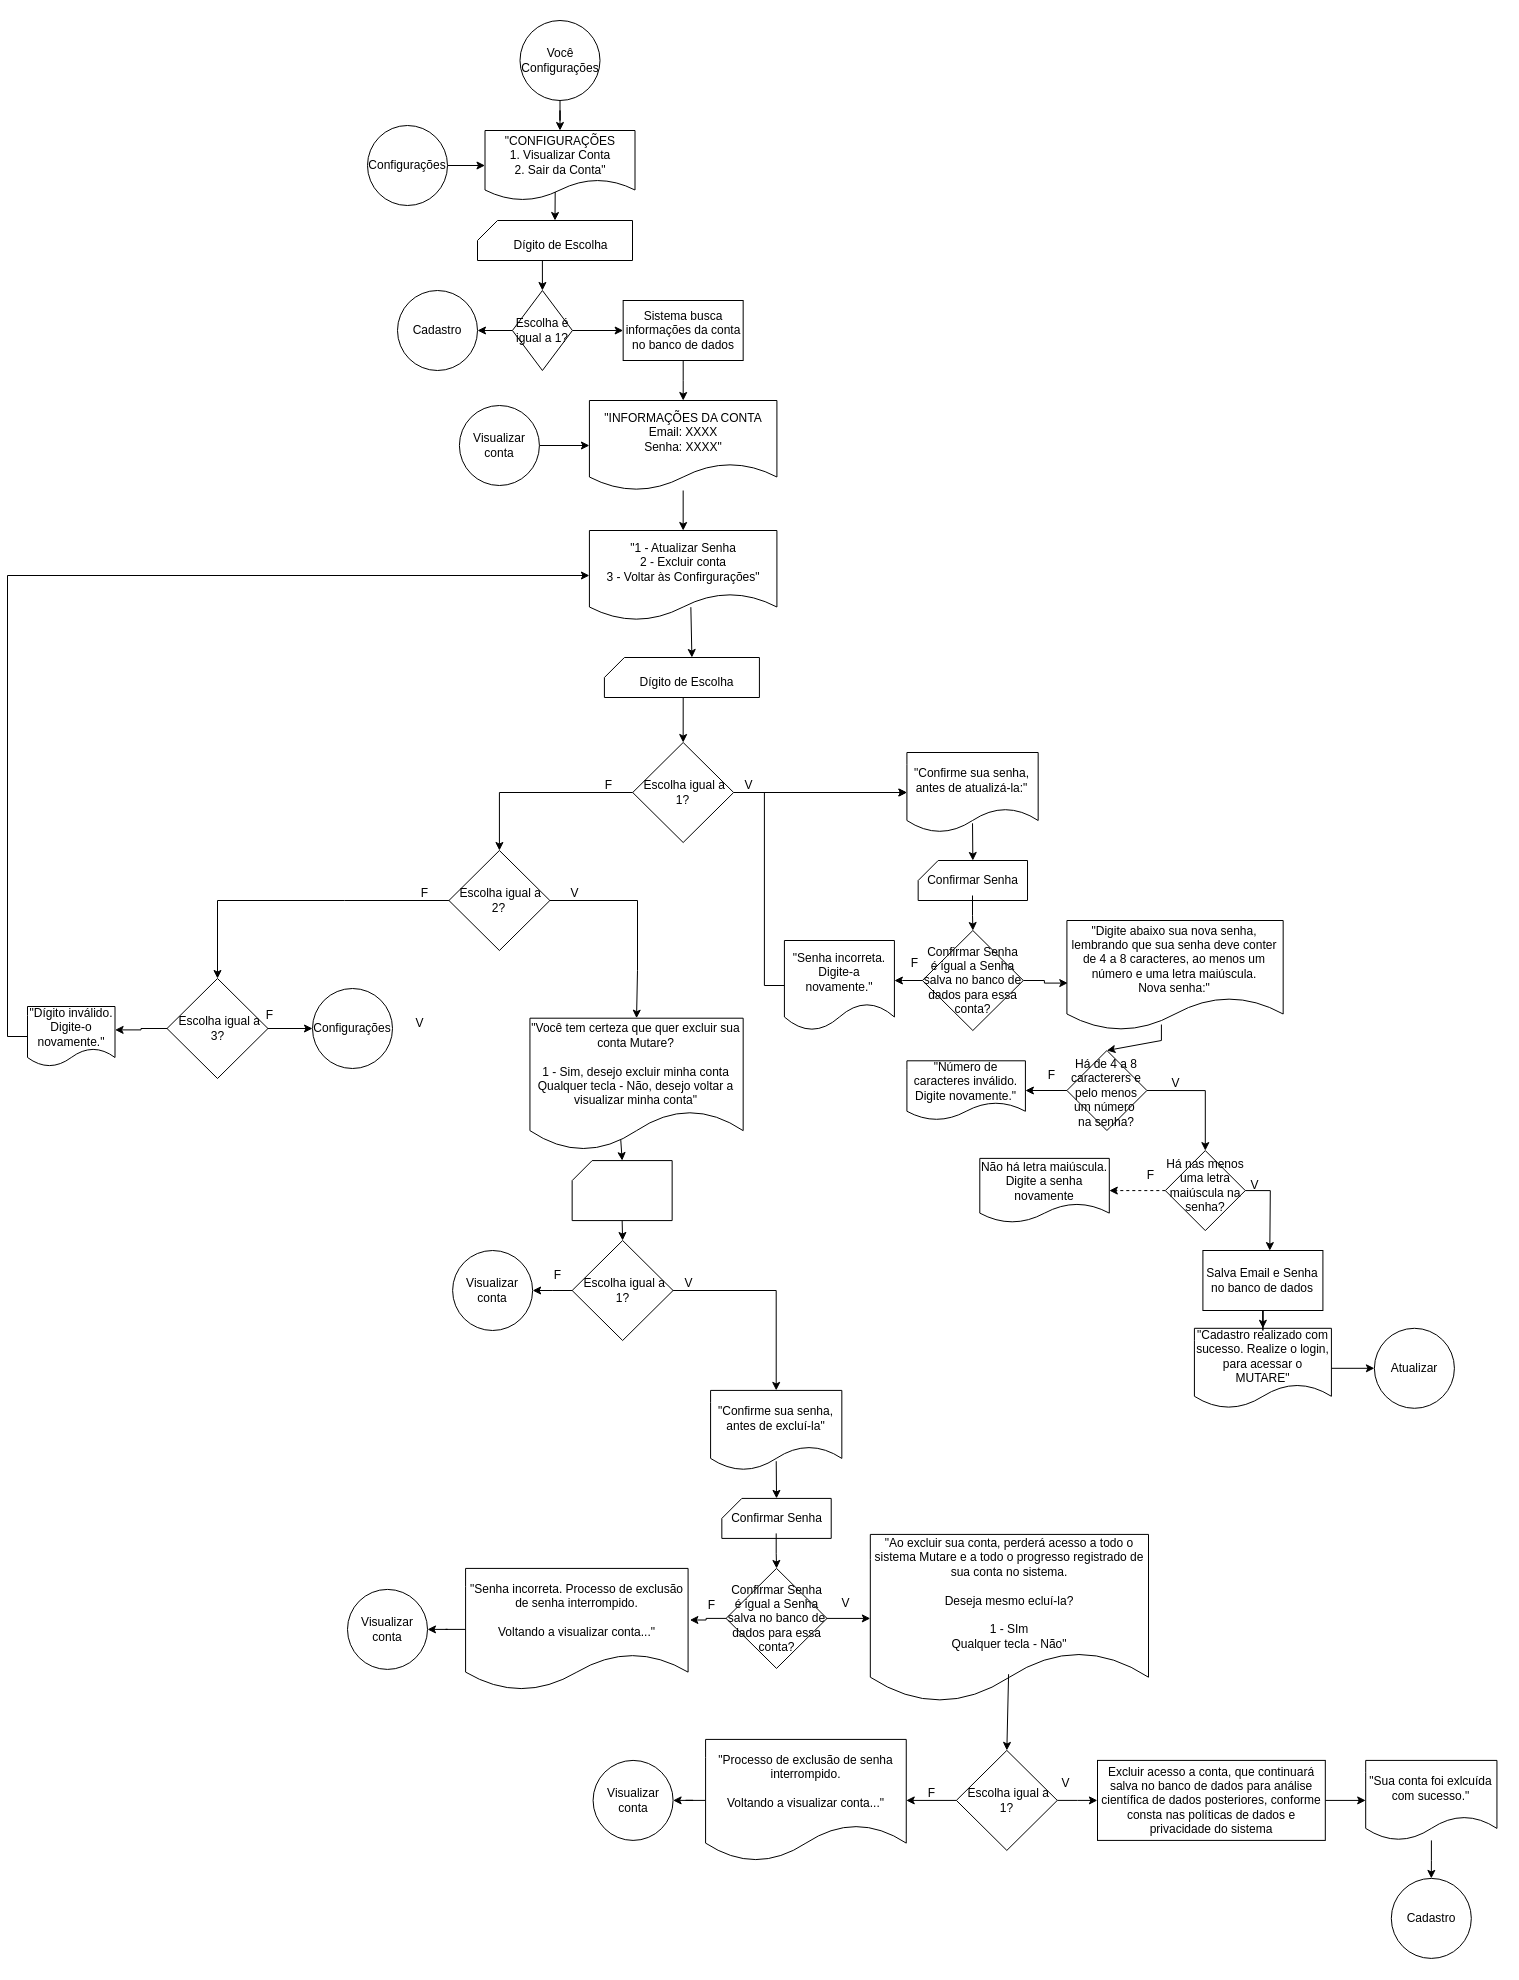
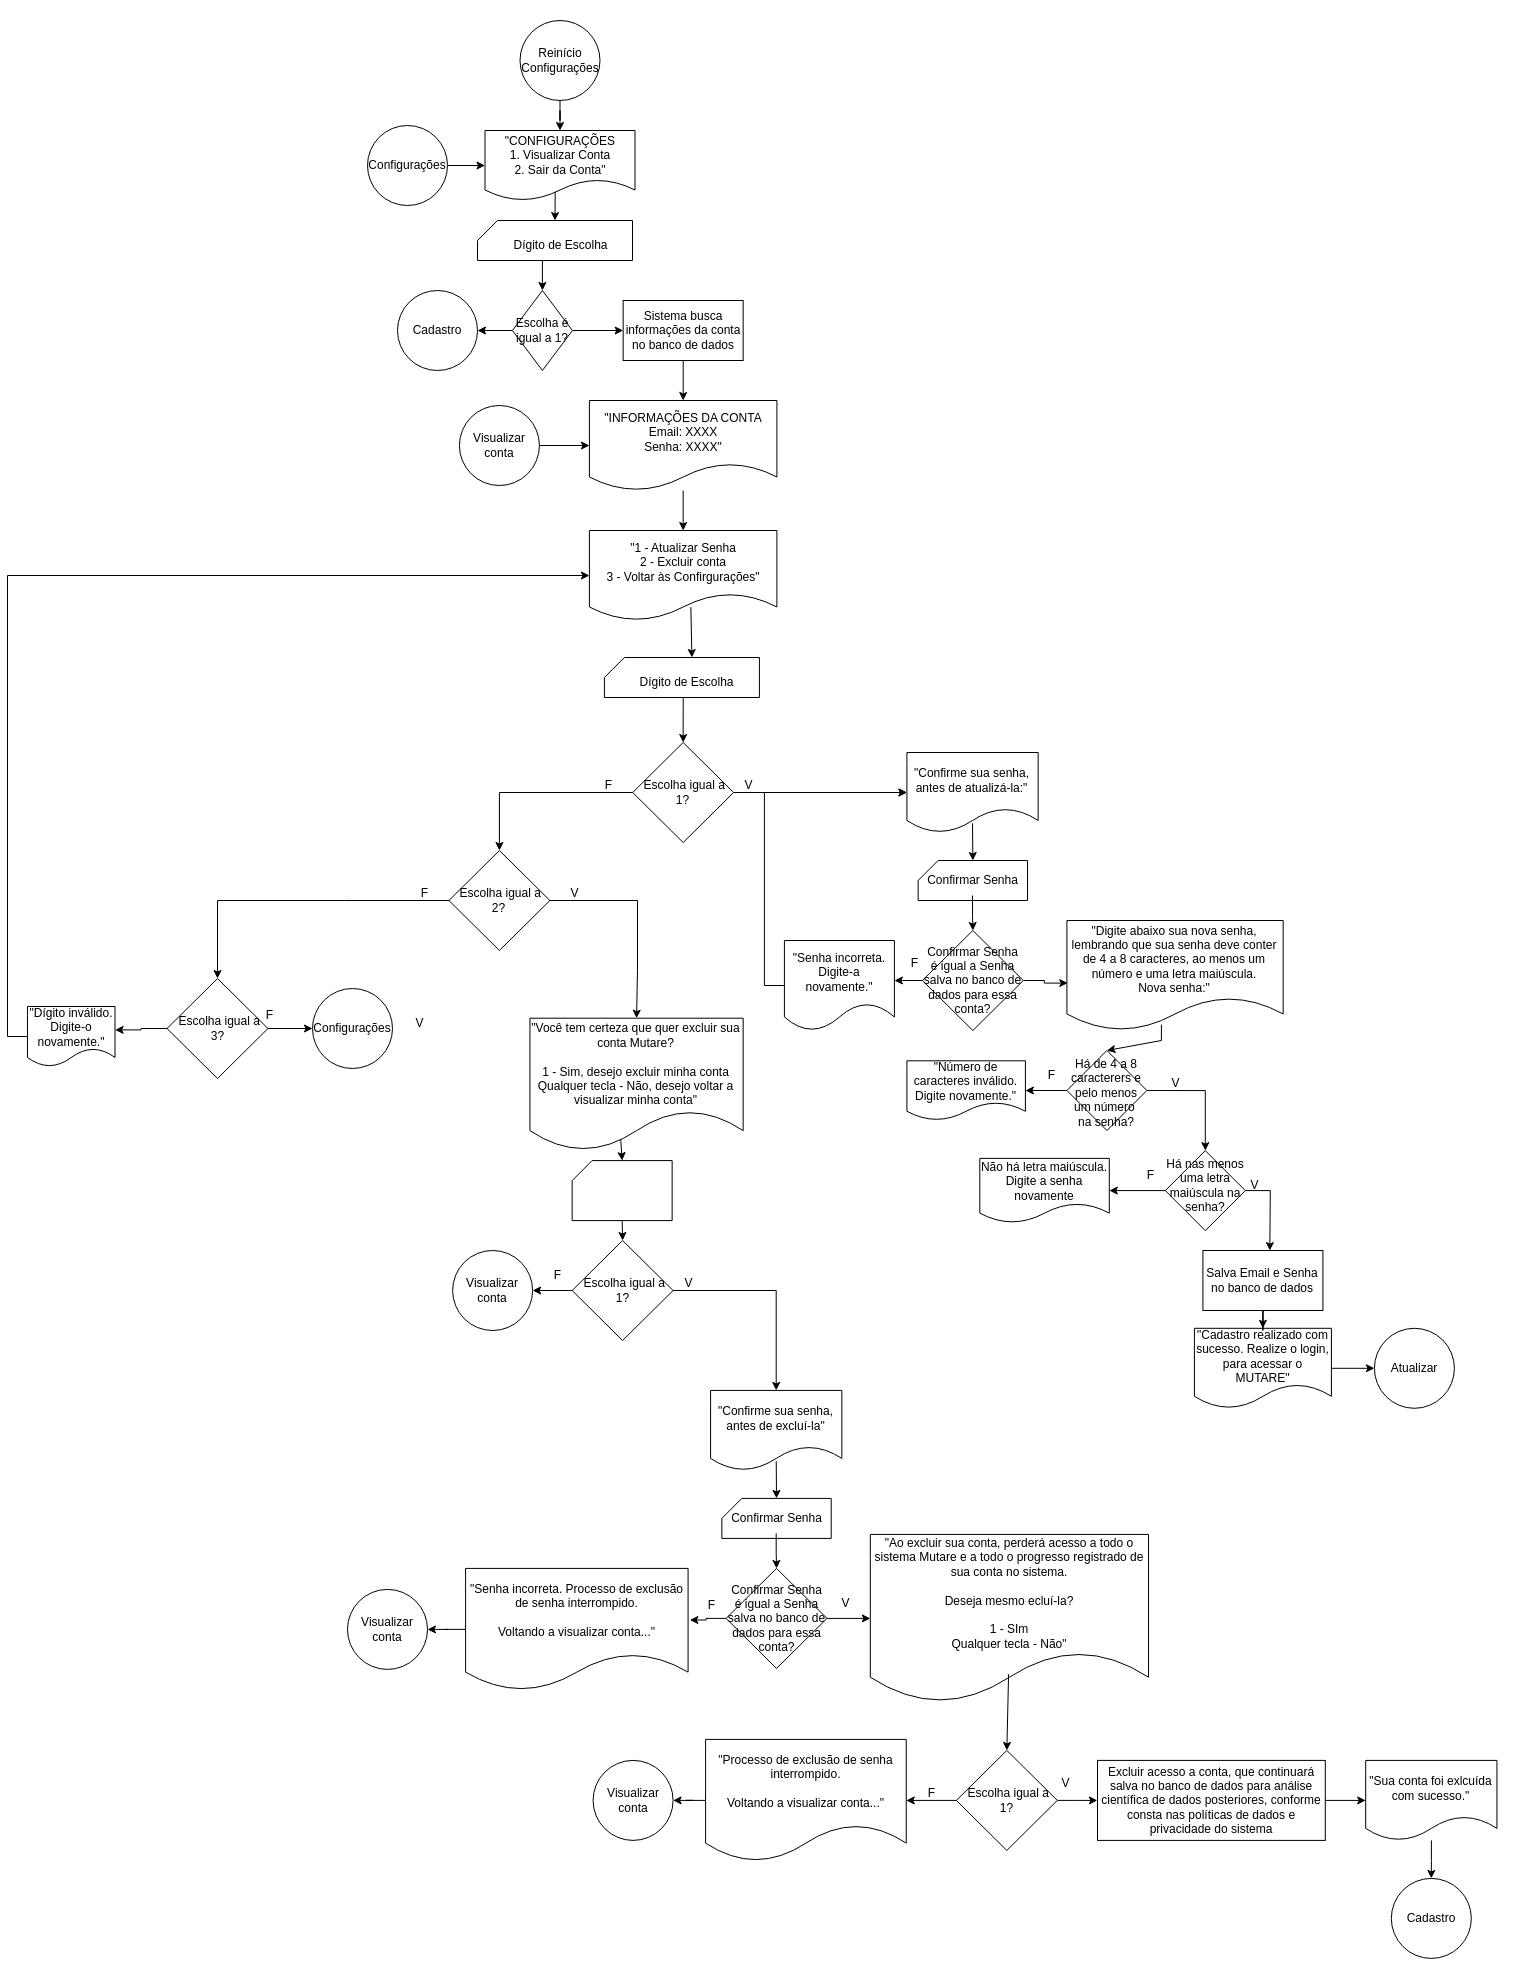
(561, 61) -> (561, 61)
(1140, 1191) -> (1140, 1191)
